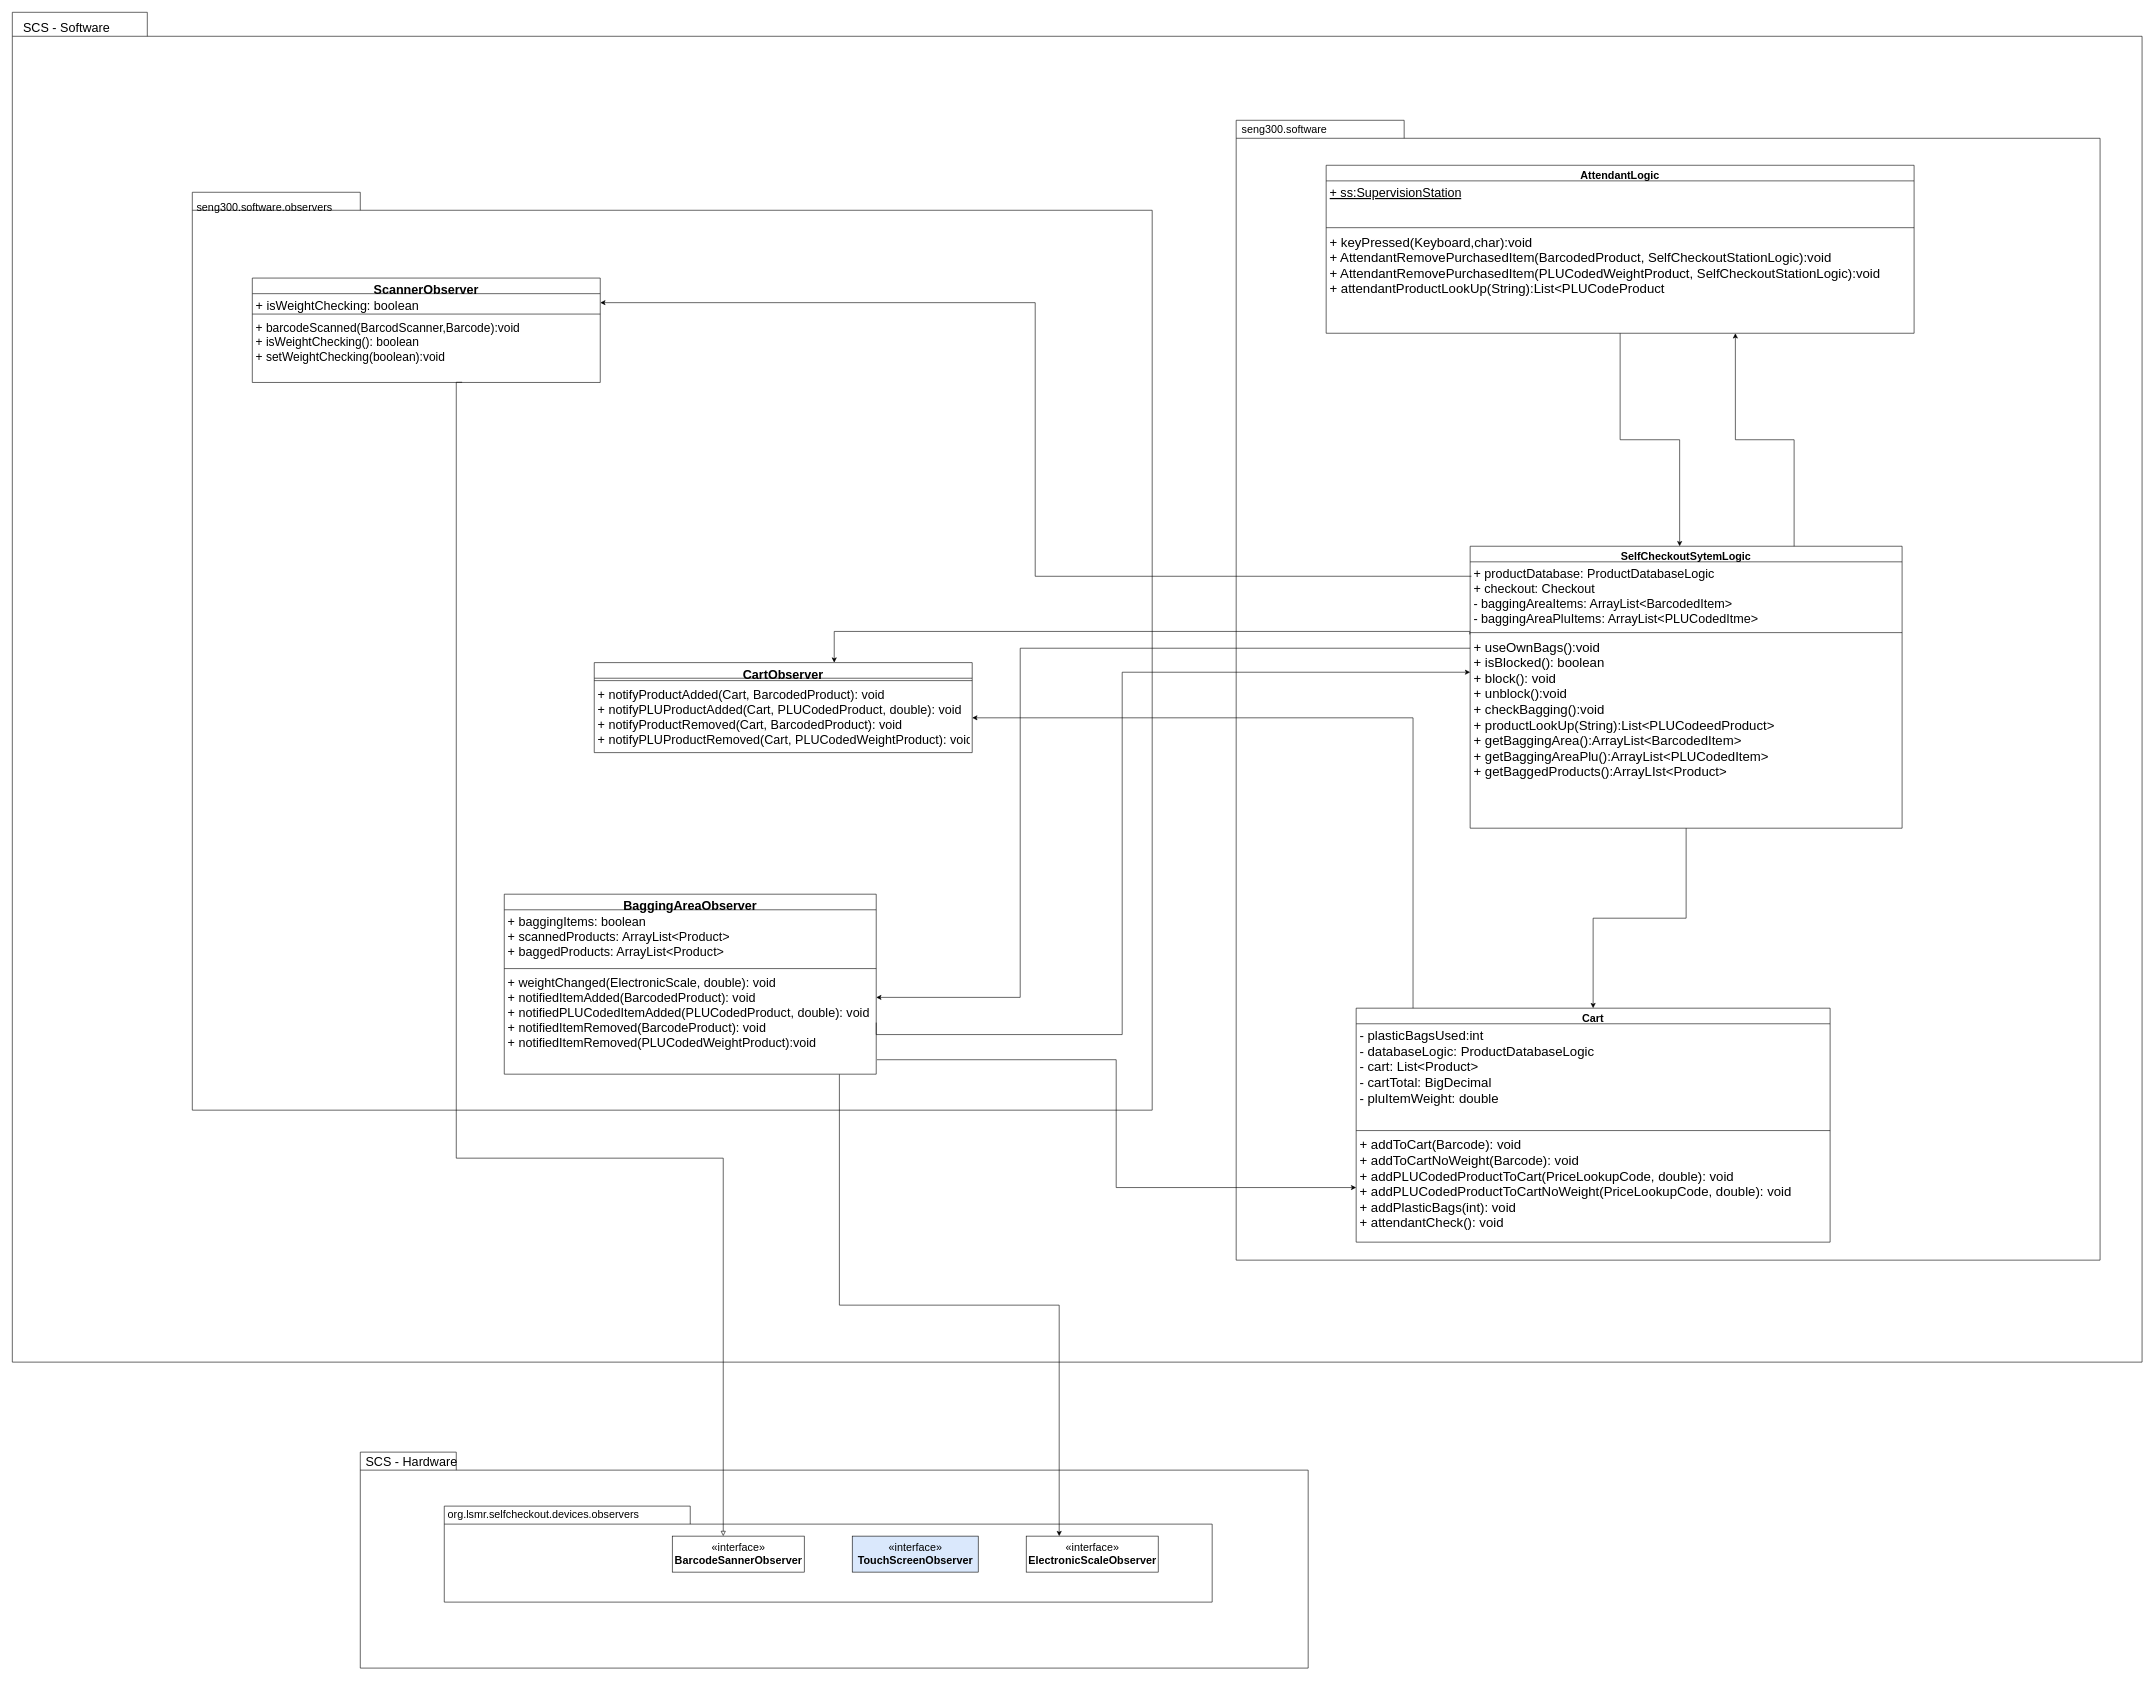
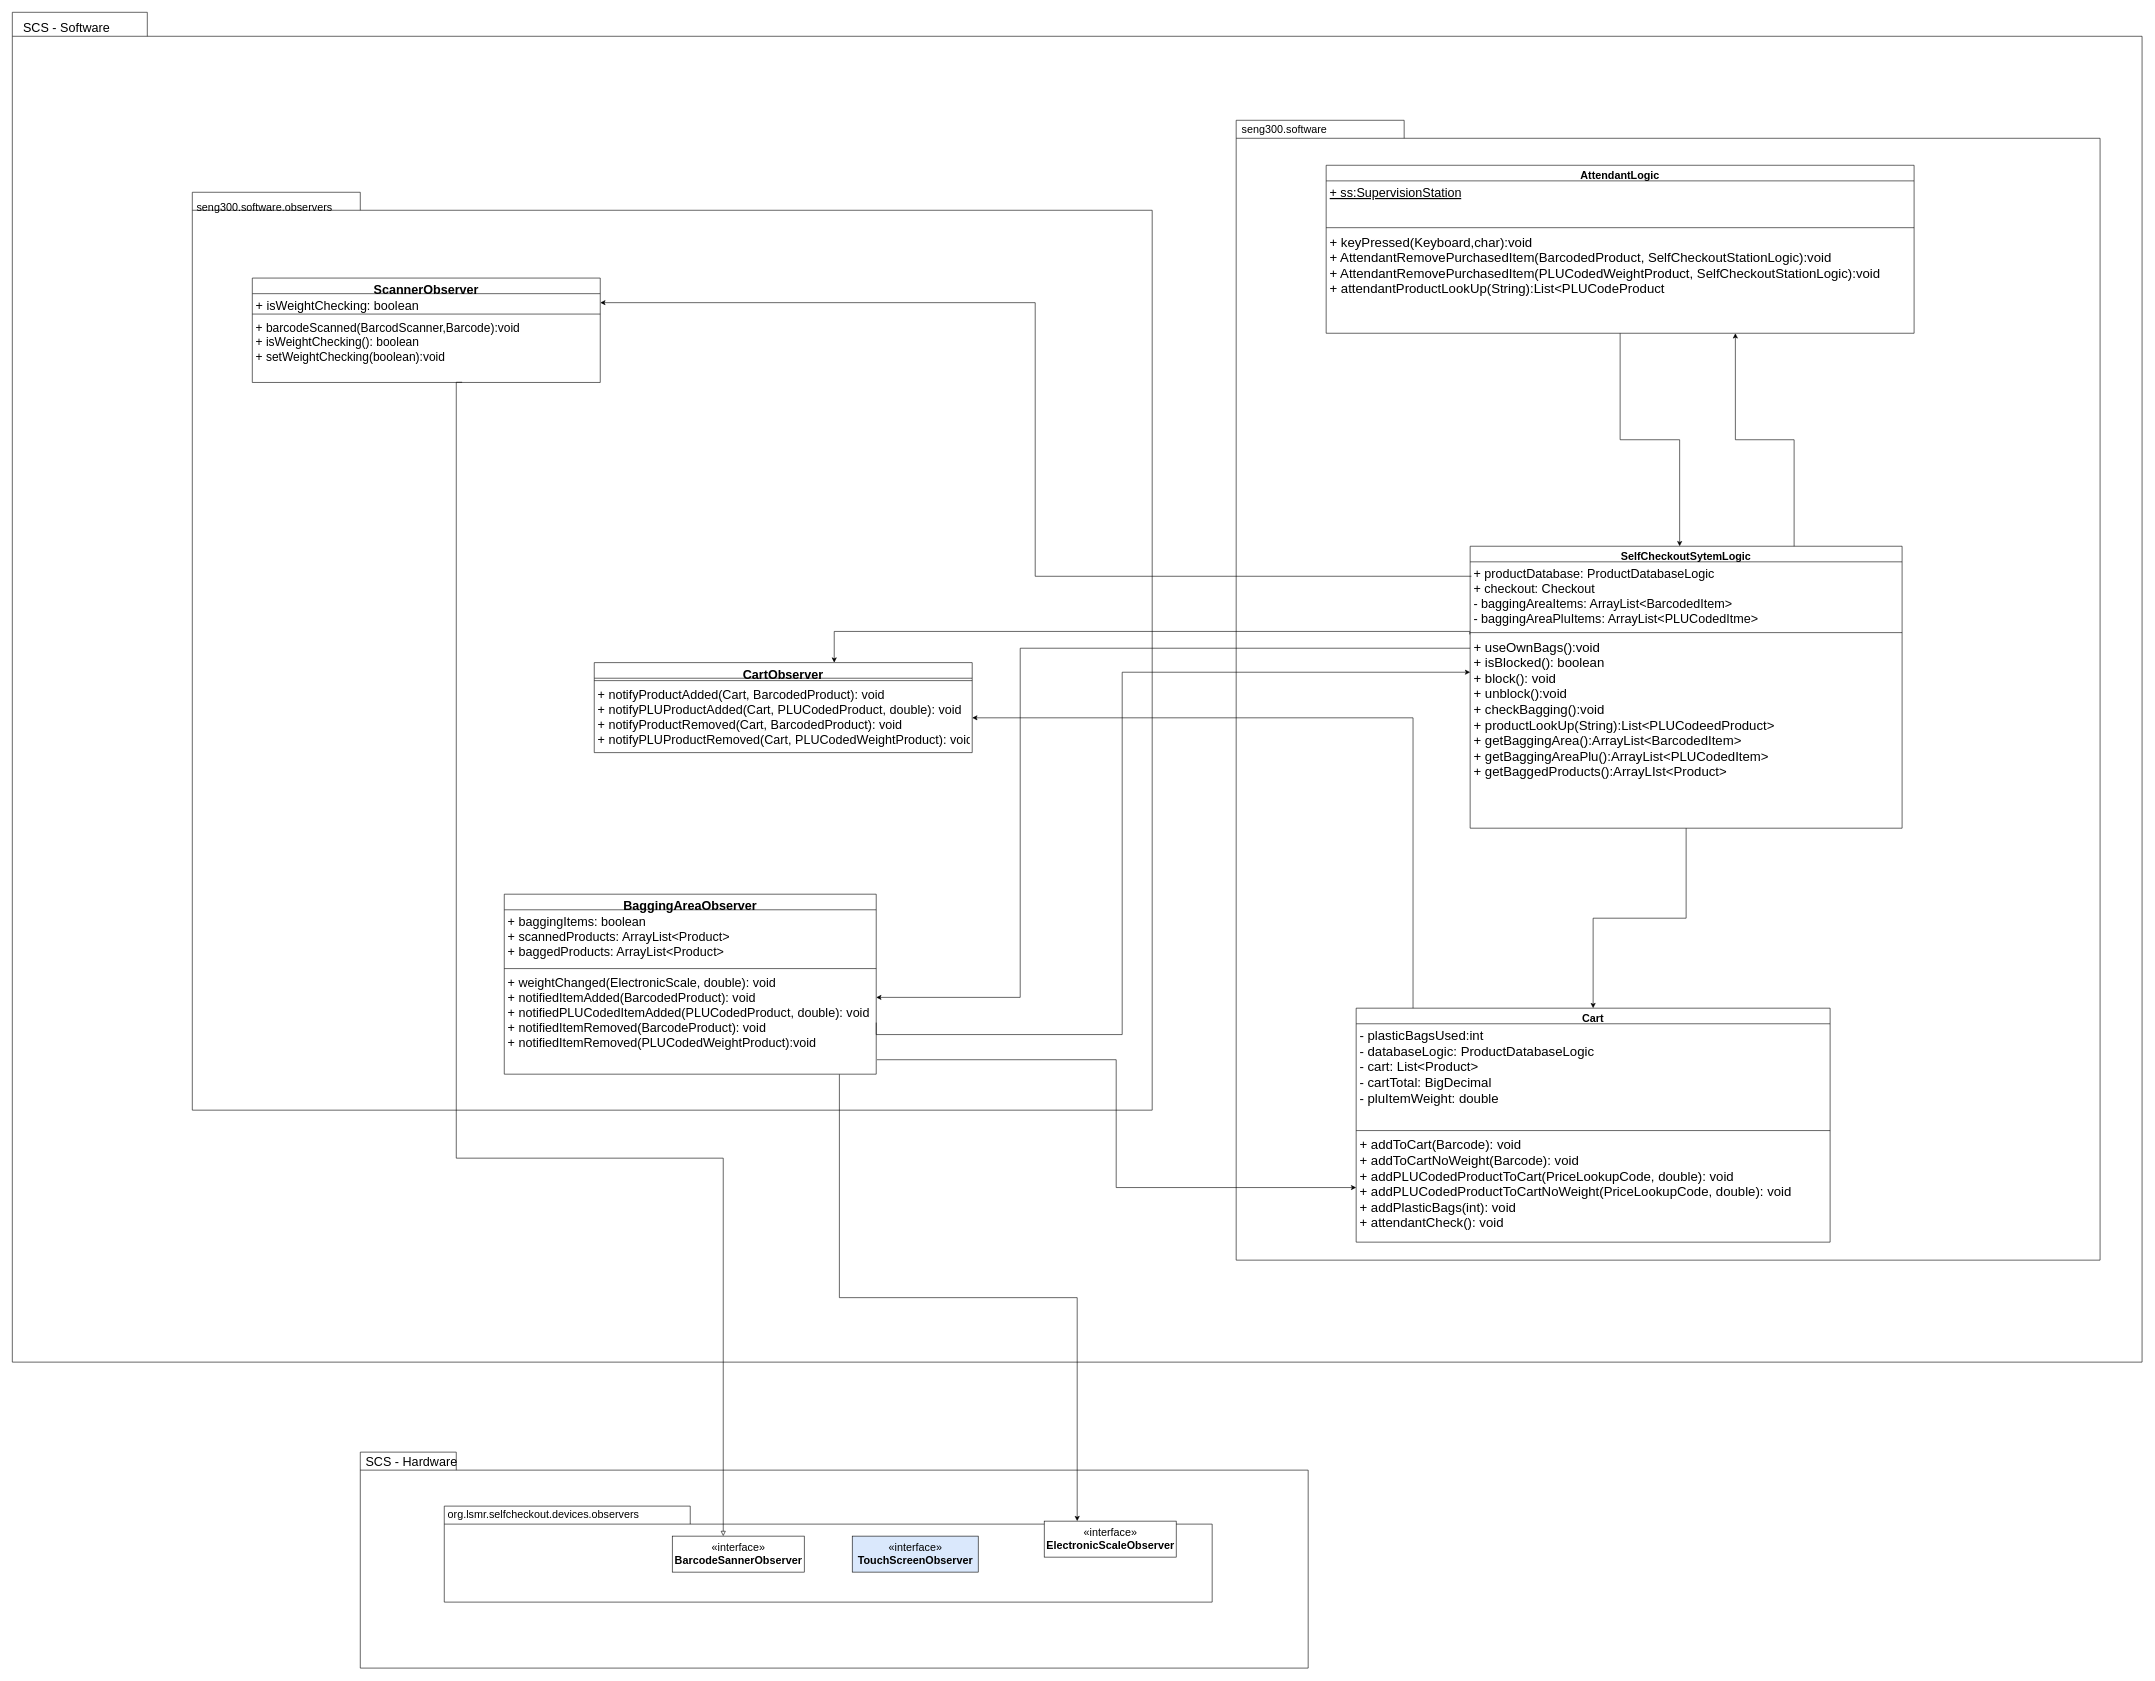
(1092, 1554) -> (1110, 1539)
